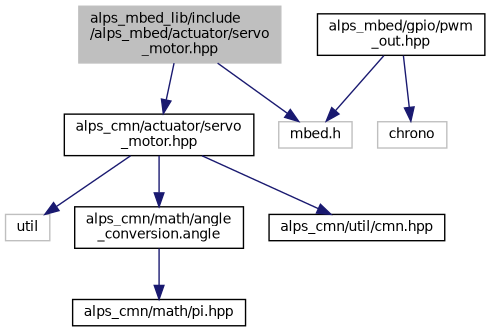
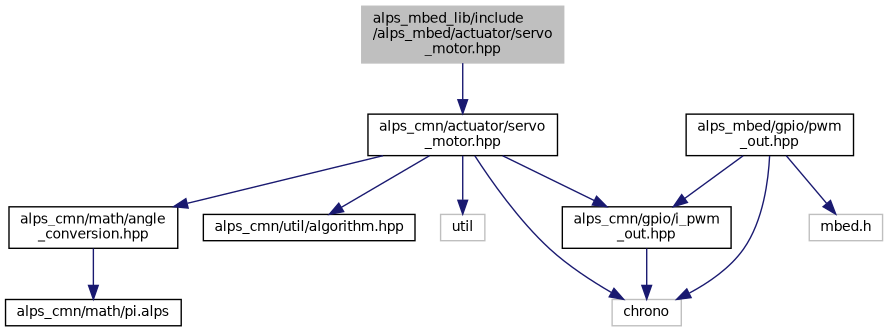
(252, 88) -> none
(159, 228) -> (93, 228)
(357, 228) -> (309, 228)
none -> (647, 228)
none -> (534, 233)
(159, 313) -> (93, 313)
